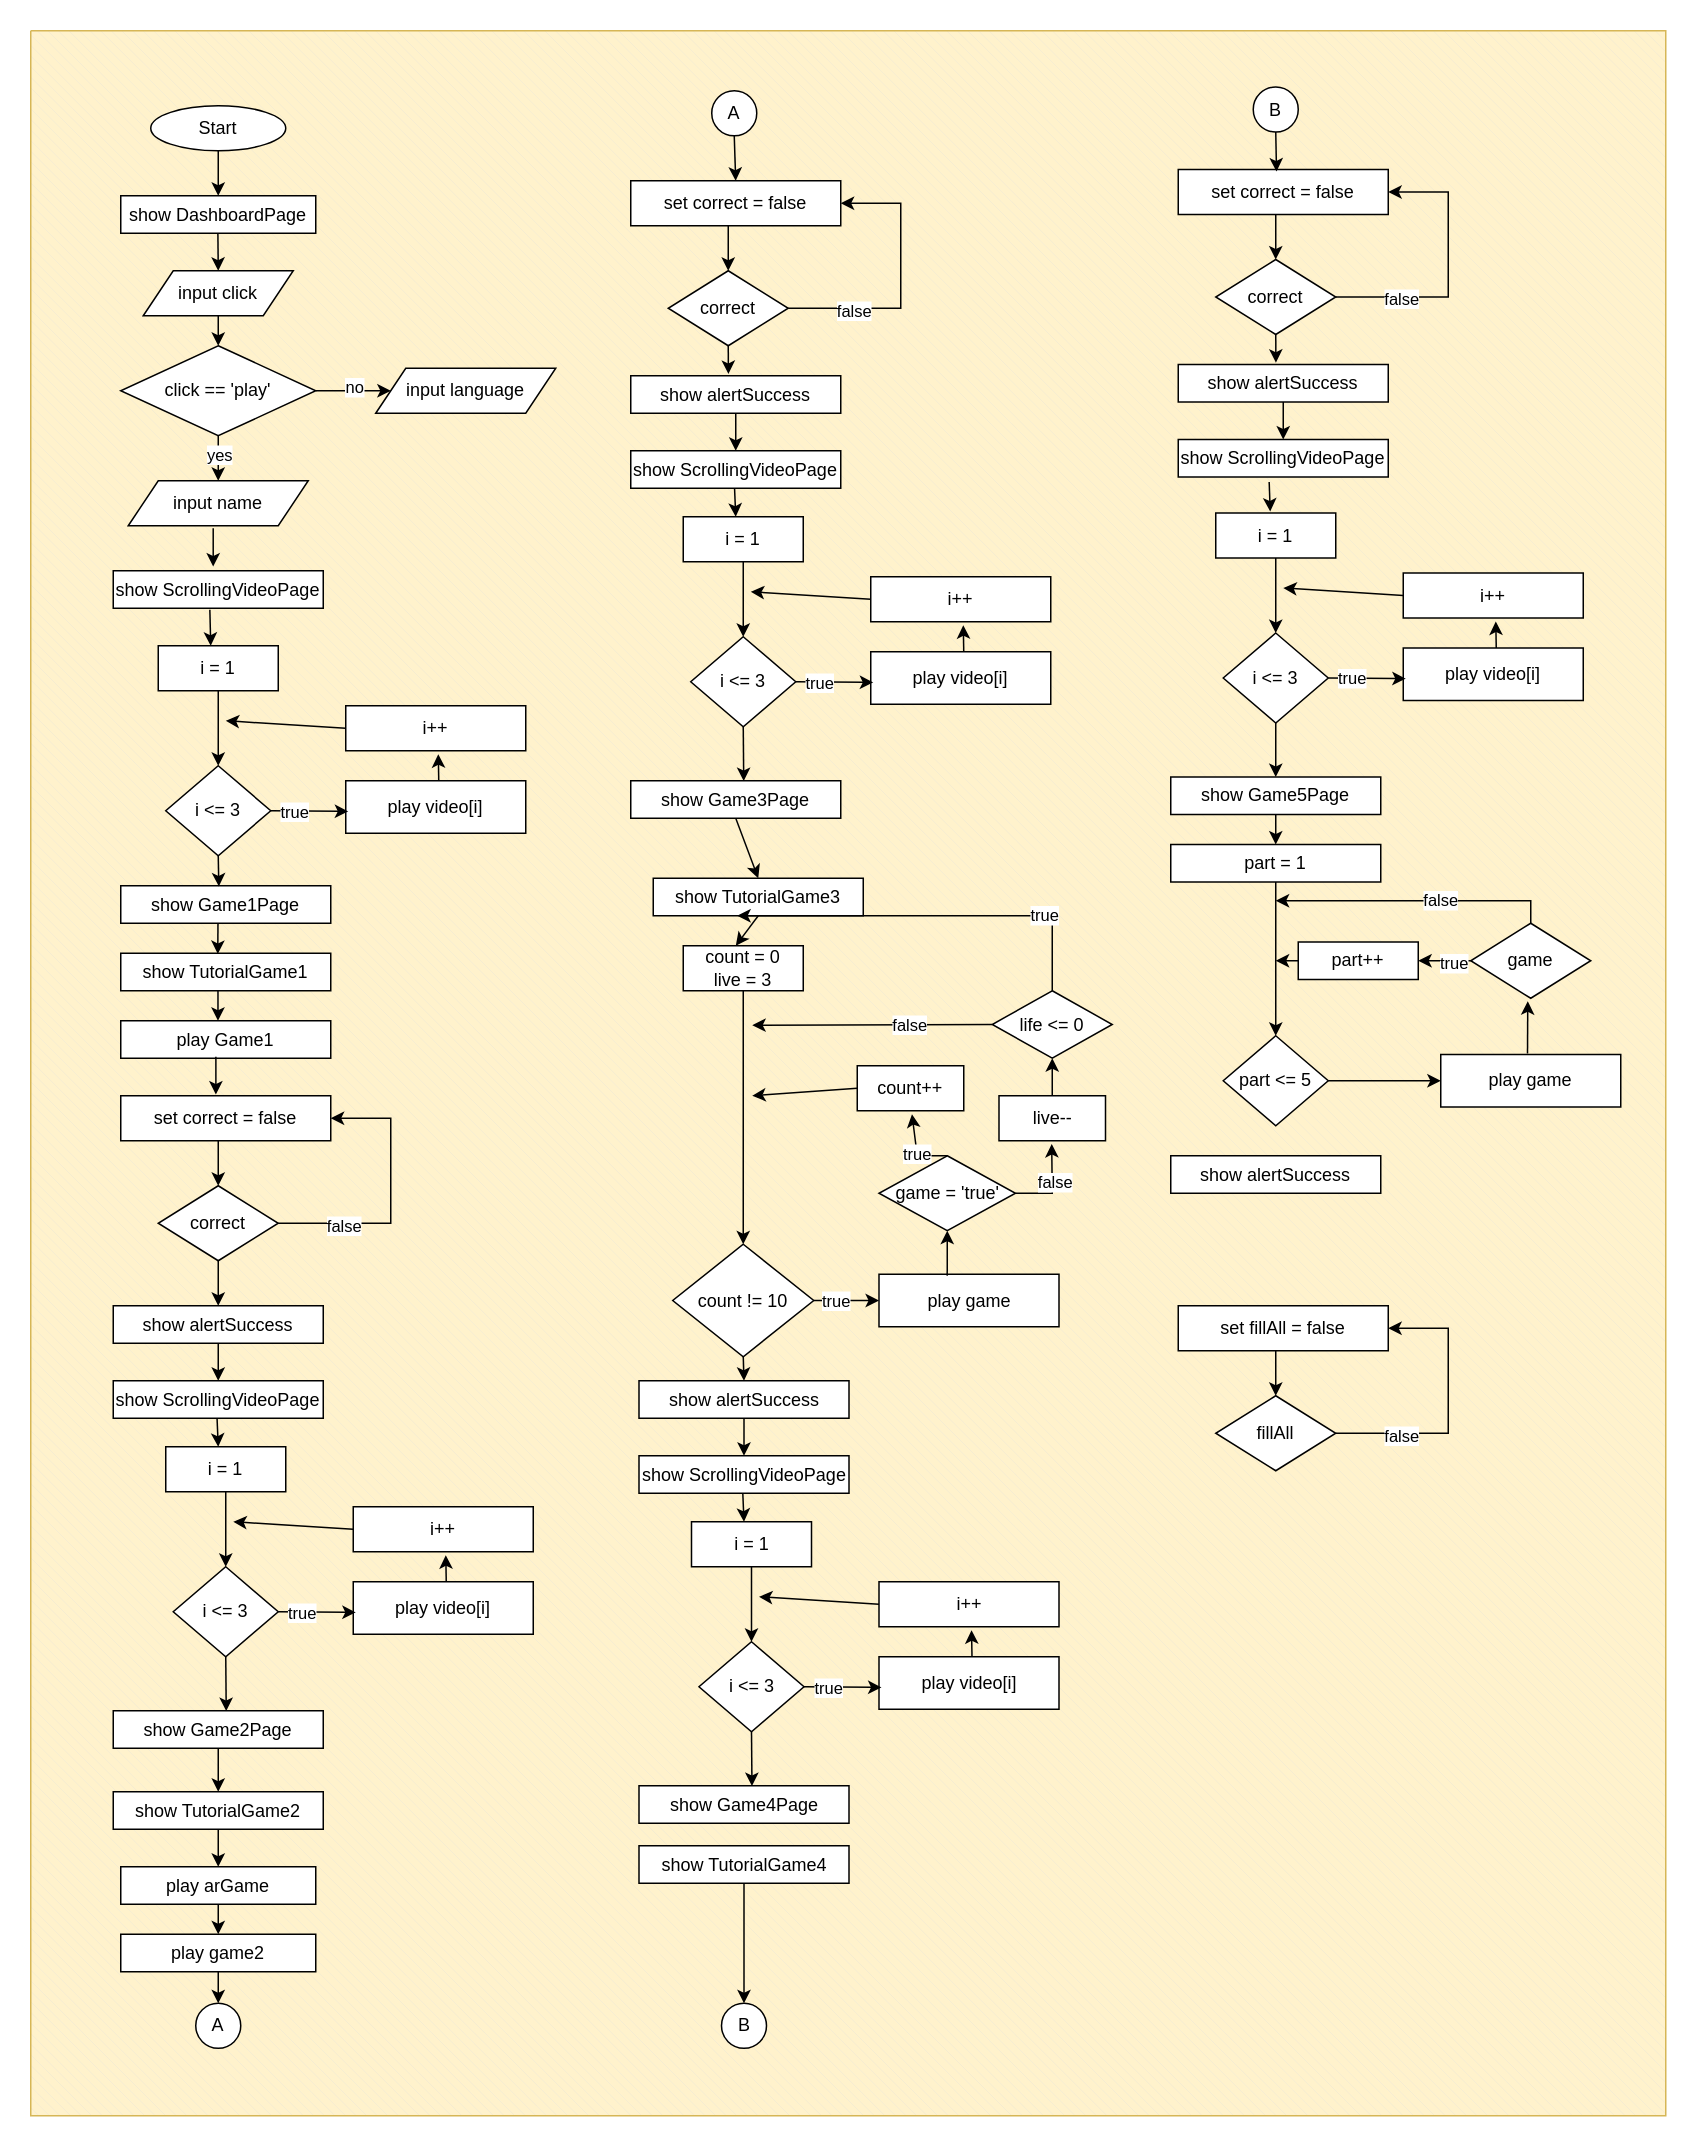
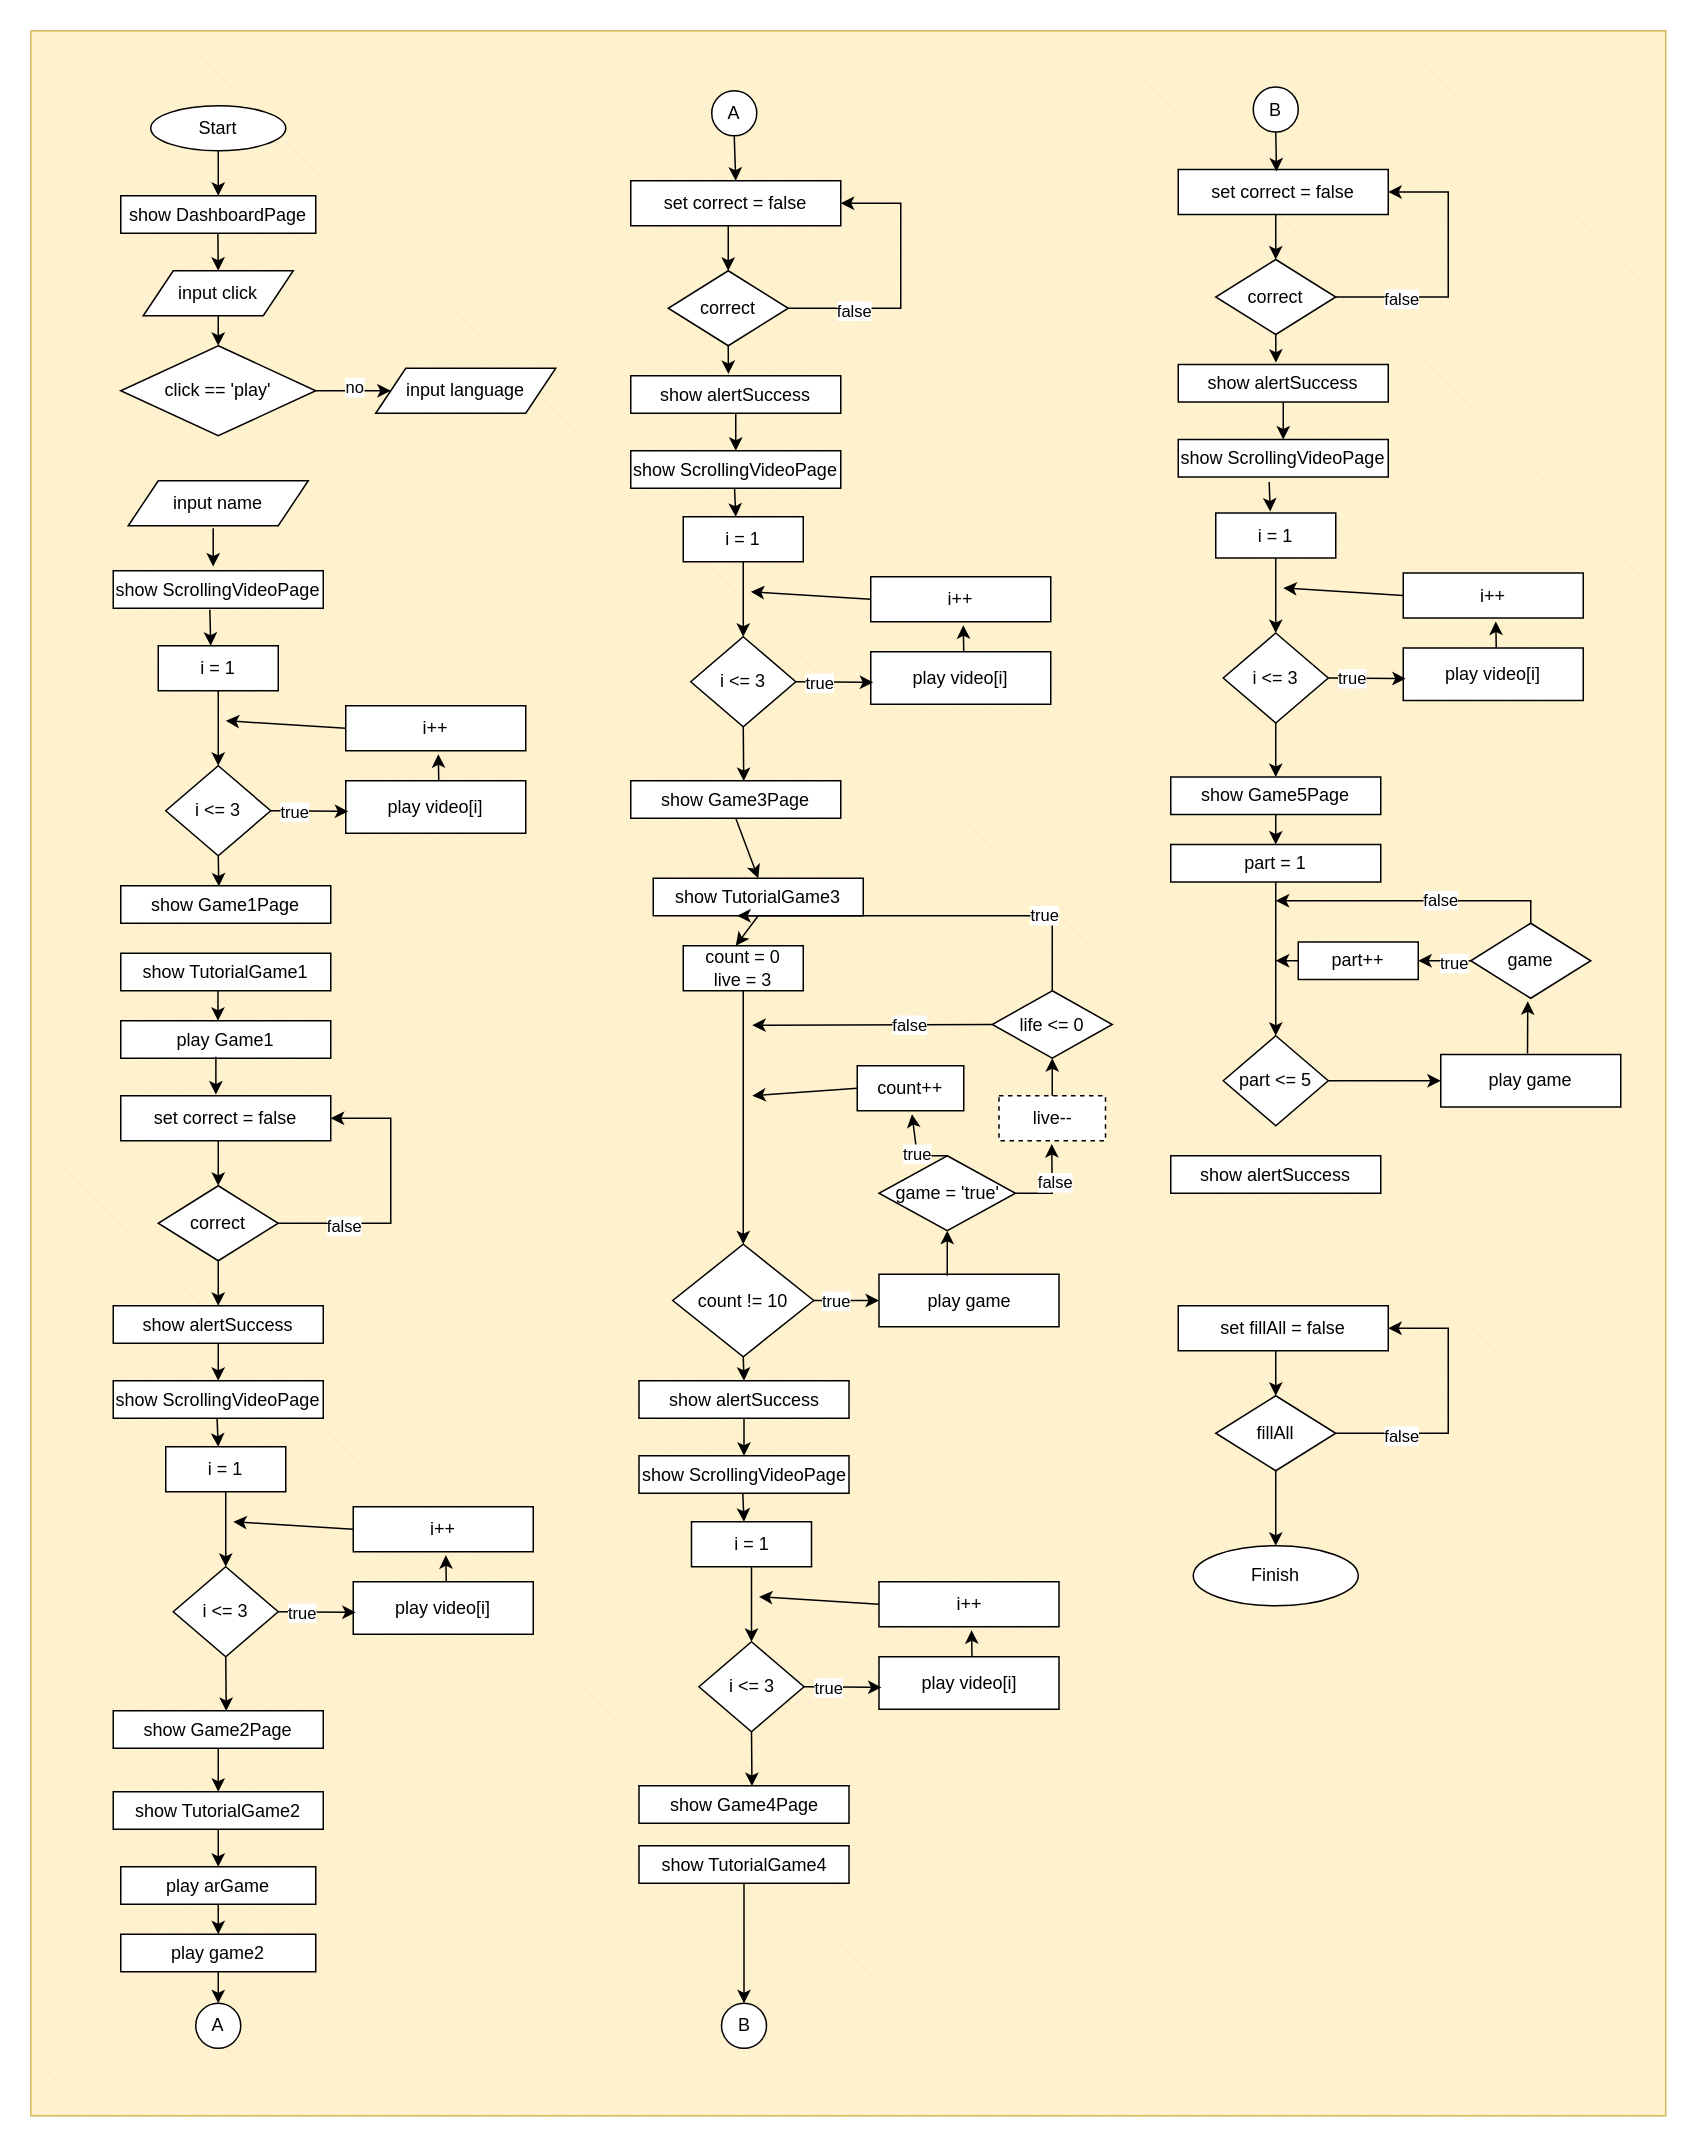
(218, 460) -> none
(218, 928) -> none
(1052, 1118) -> (1052, 1118)
none -> (1276, 1475)
none -> (1276, 1576)
